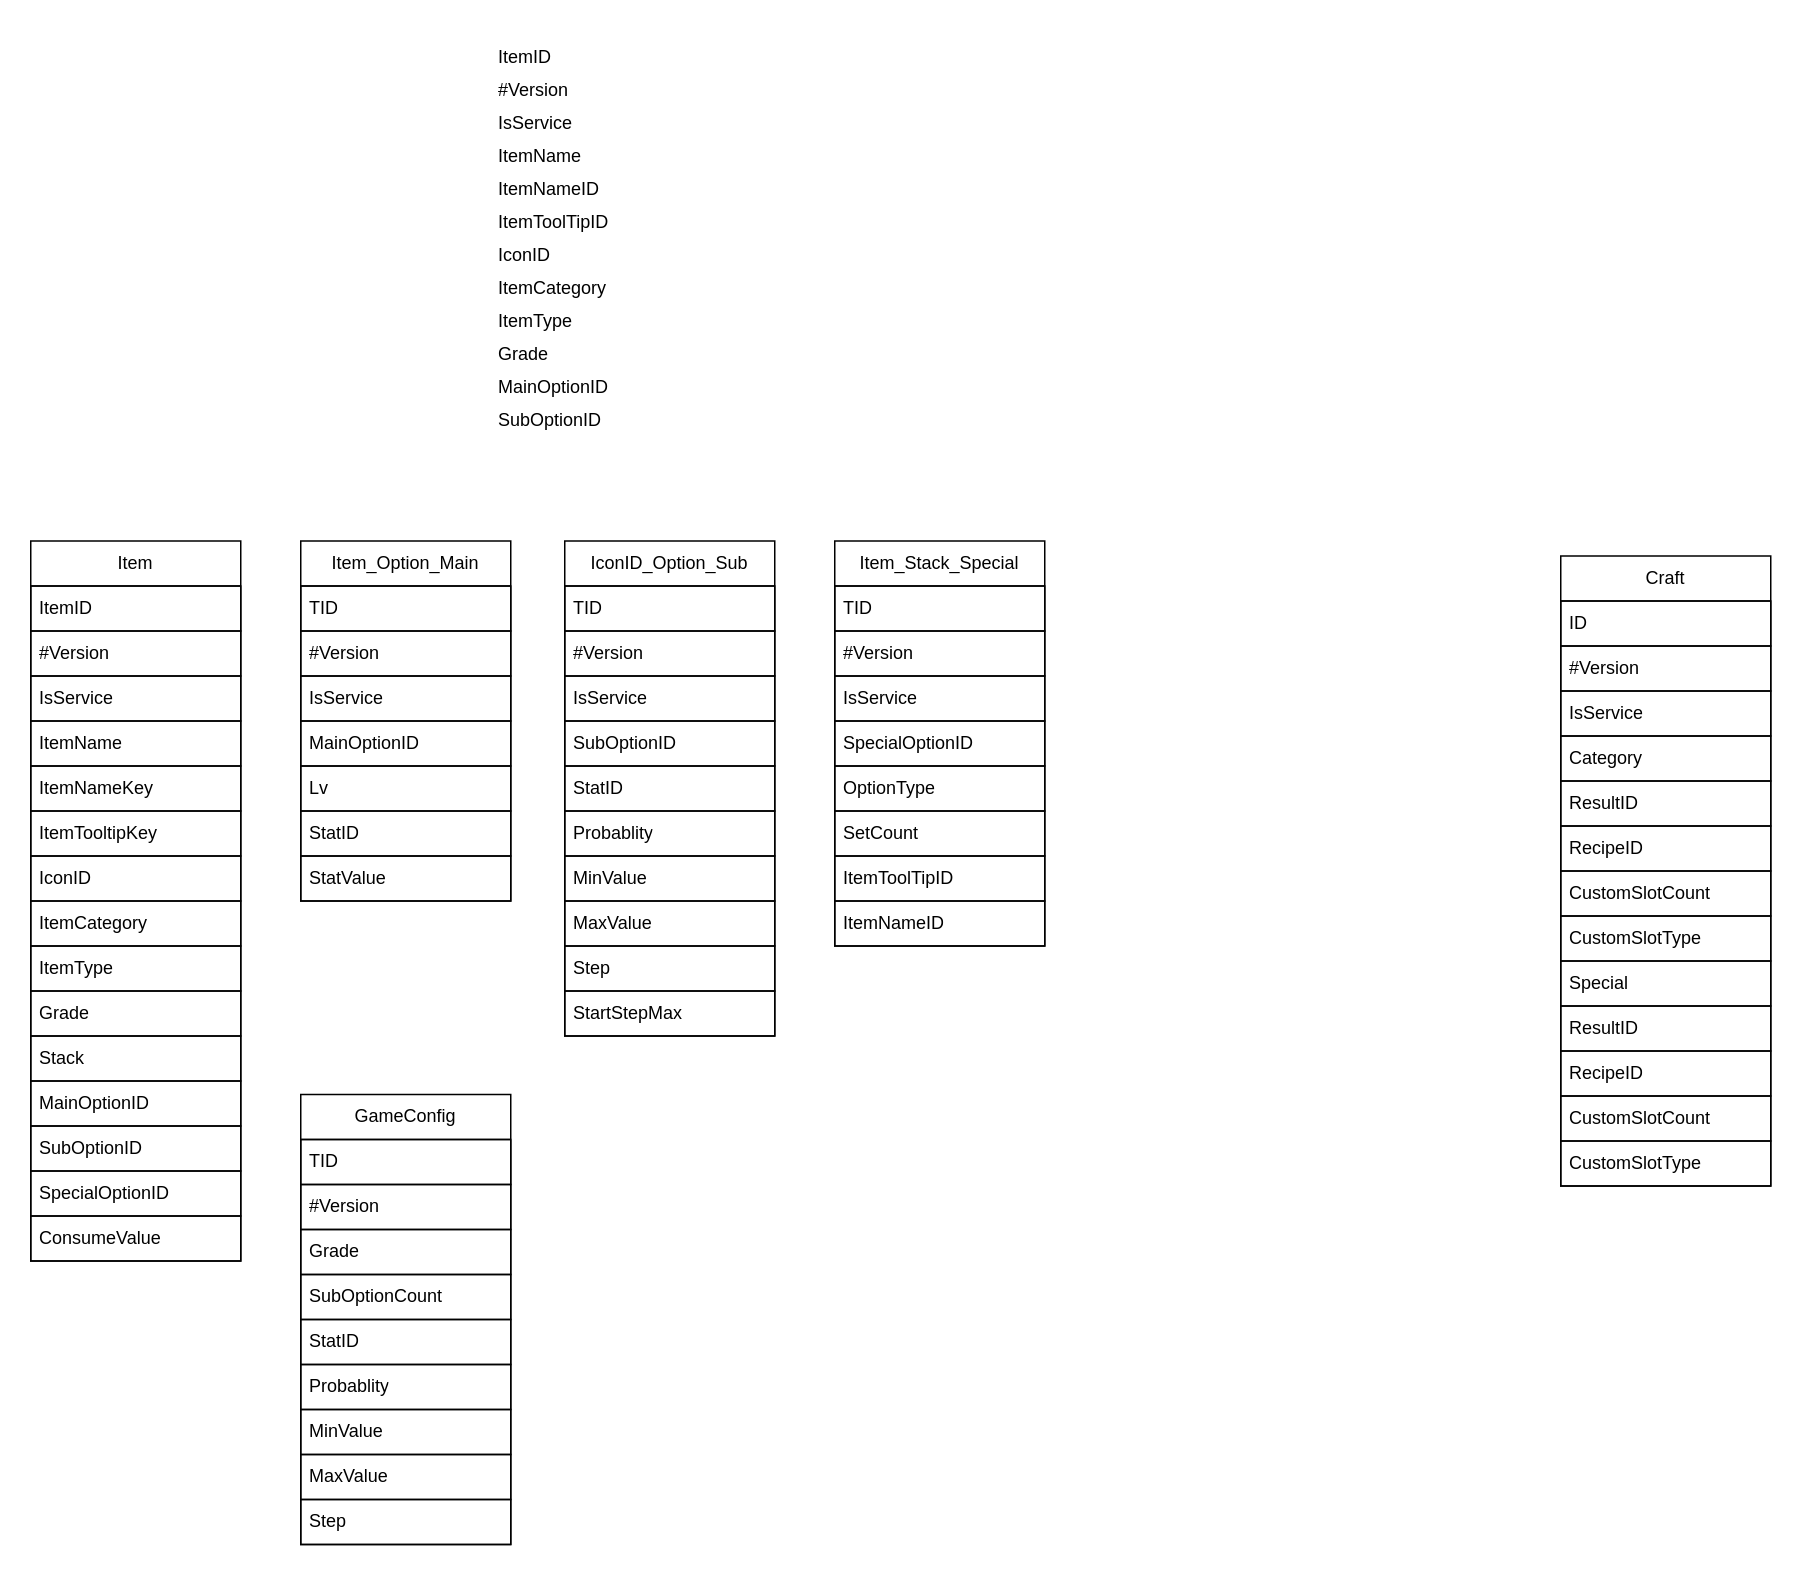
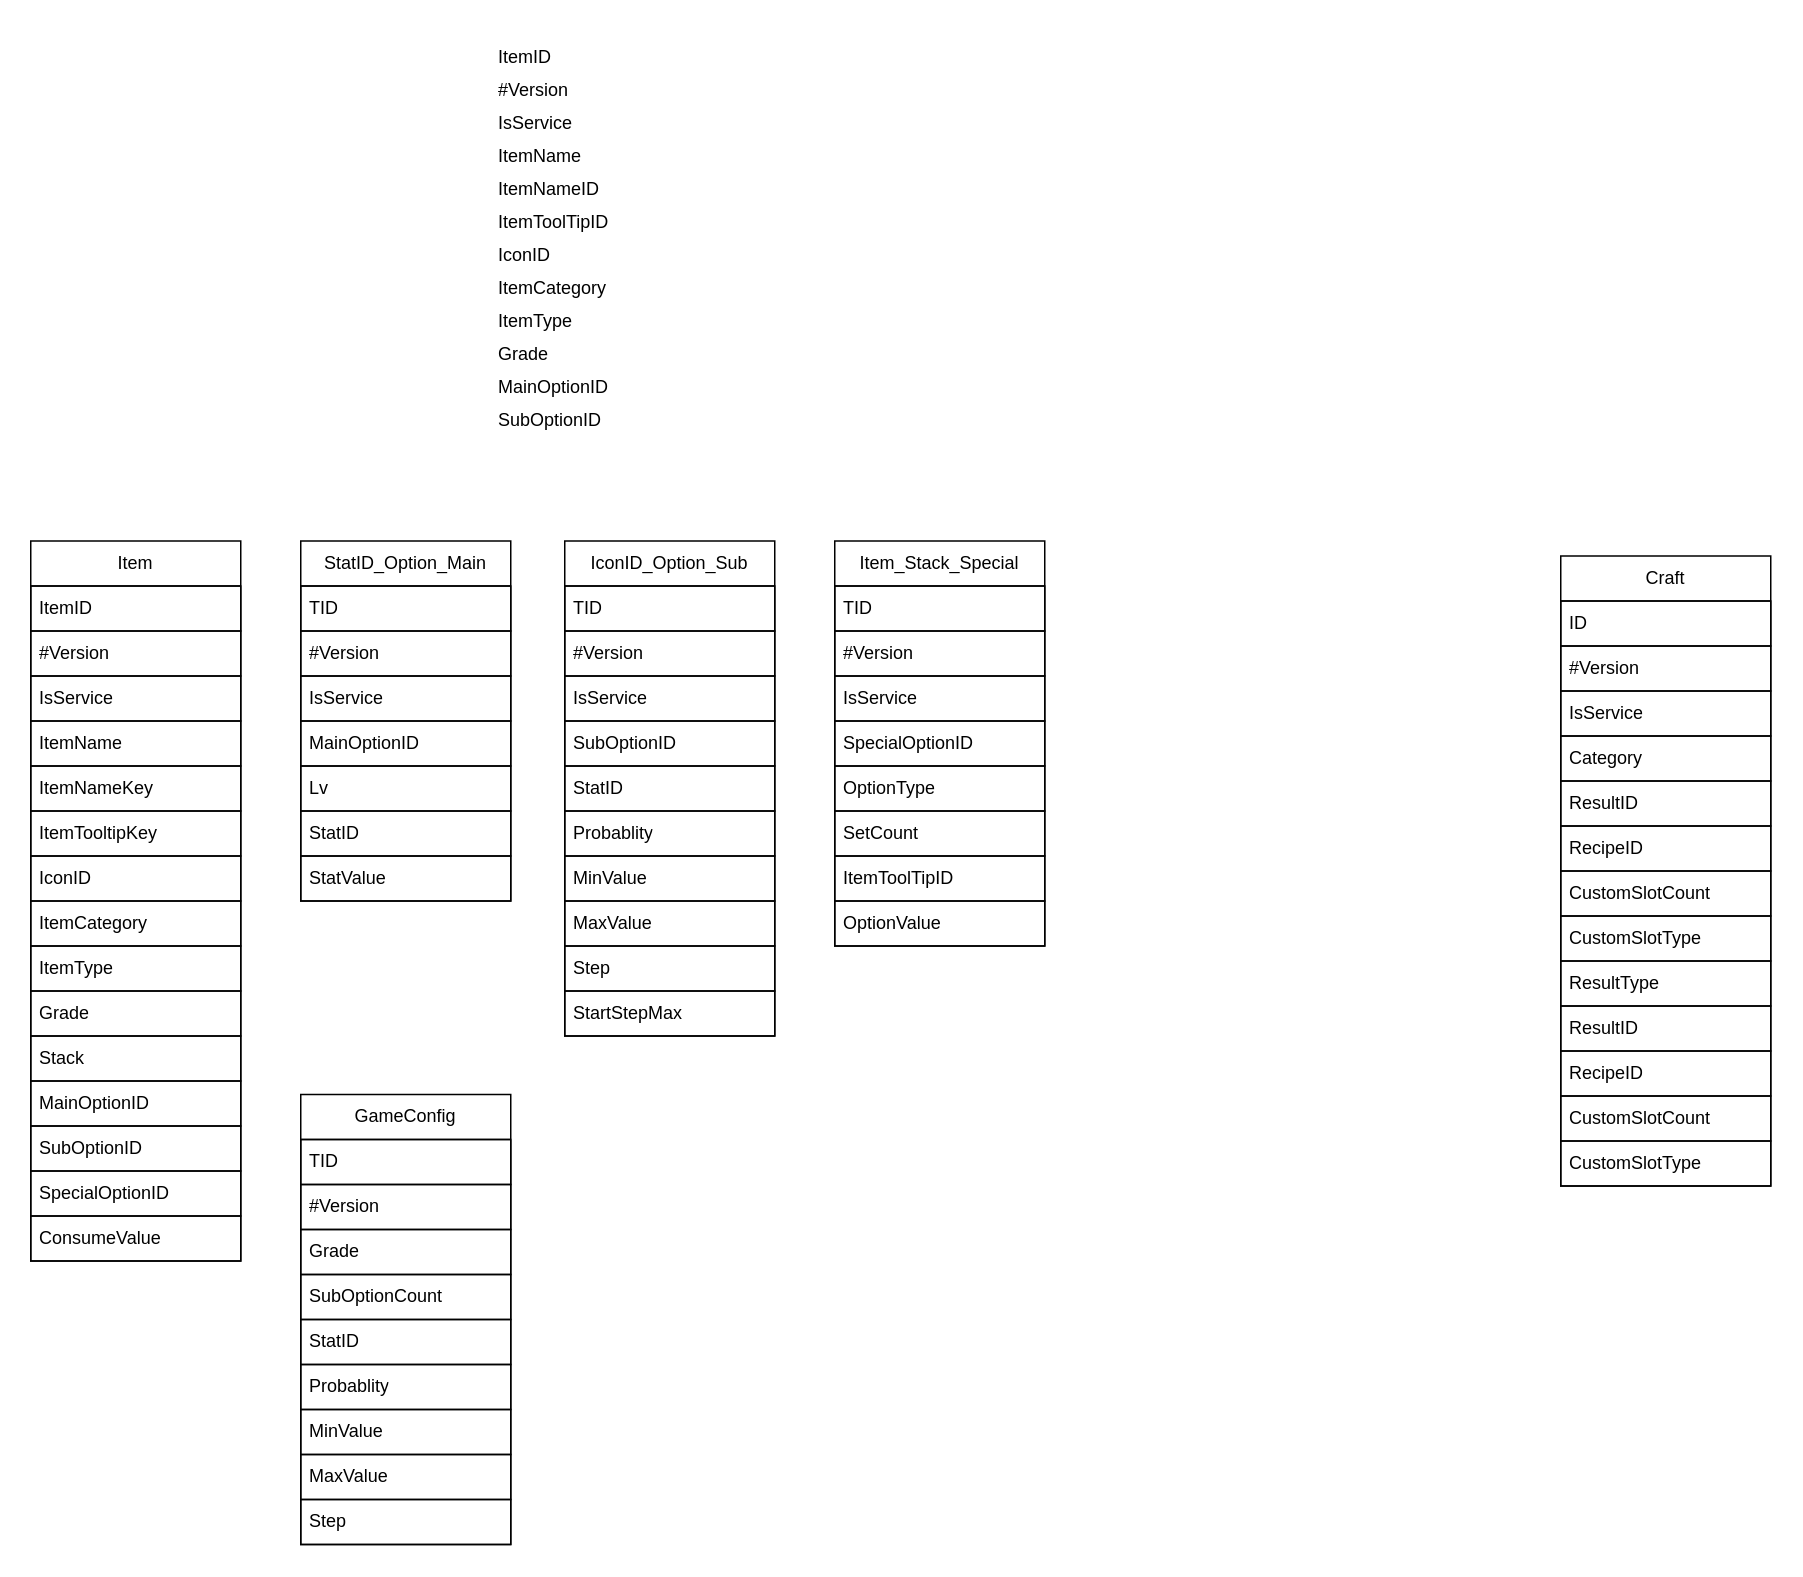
(406, 563) -> (406, 563)
(894, 923) -> (895, 923)
(1600, 983) -> (1618, 983)
